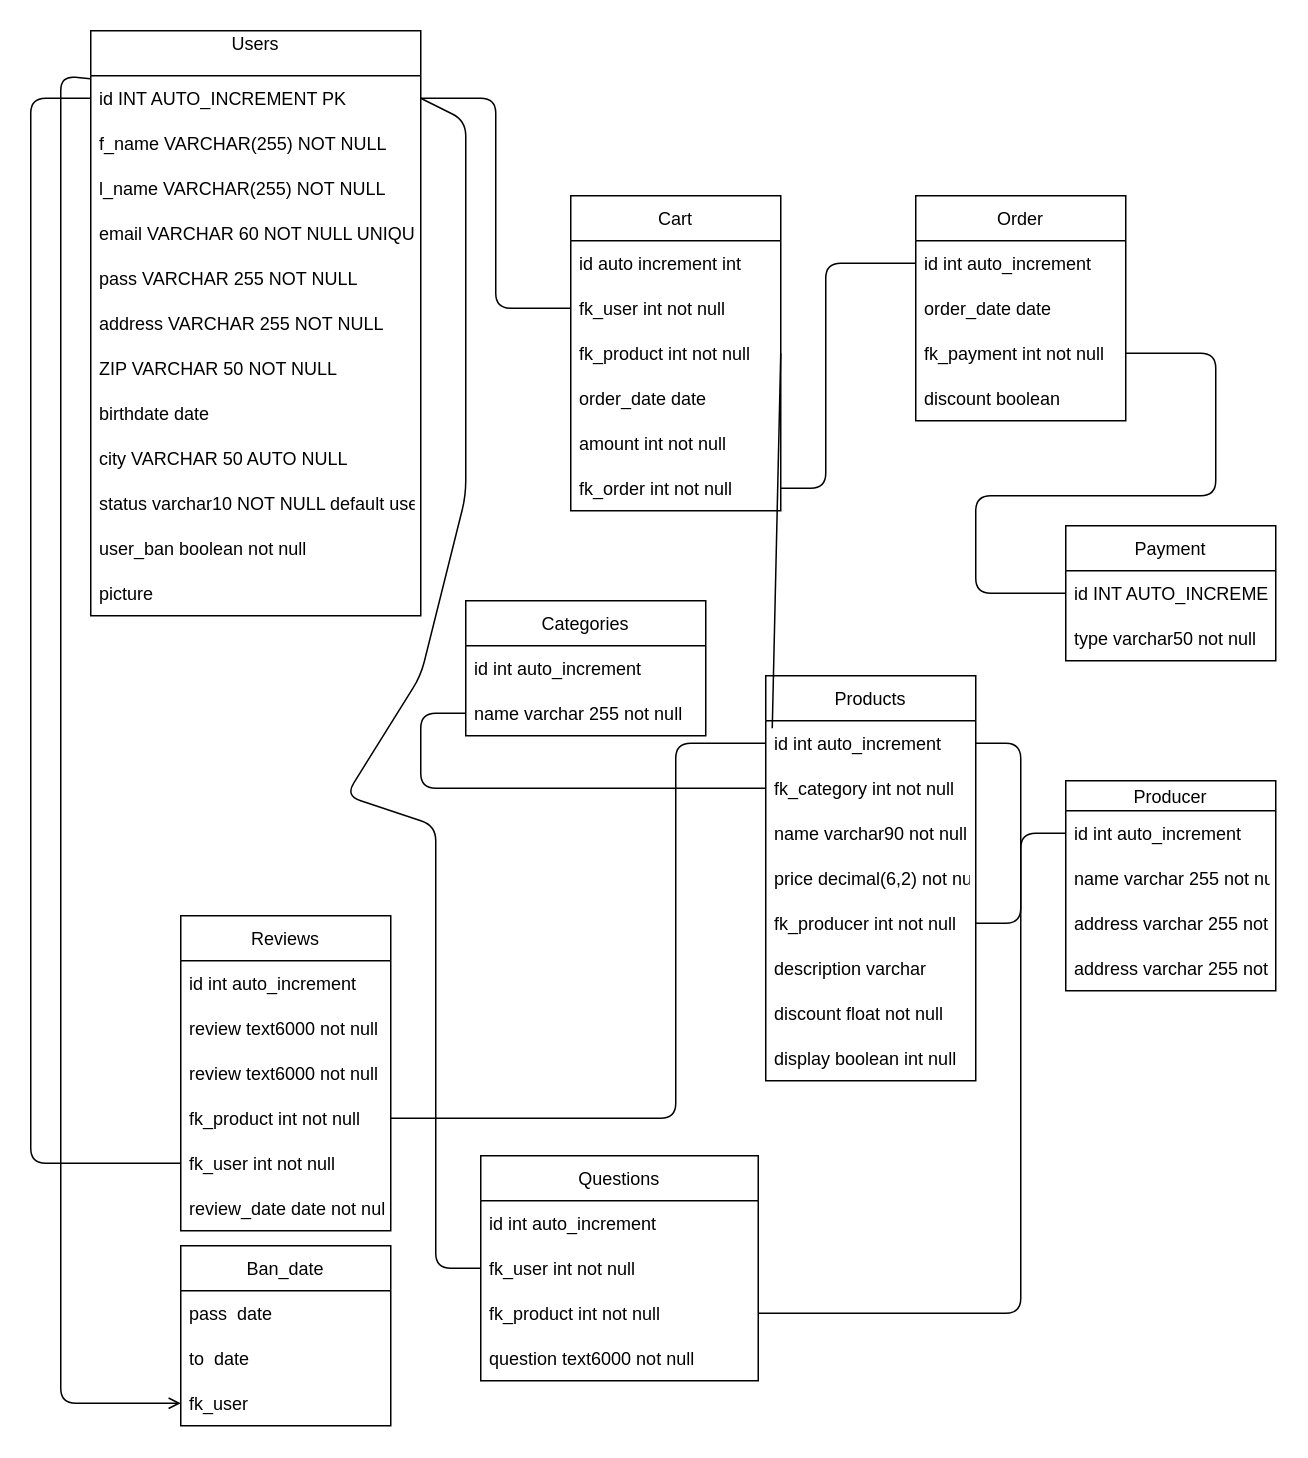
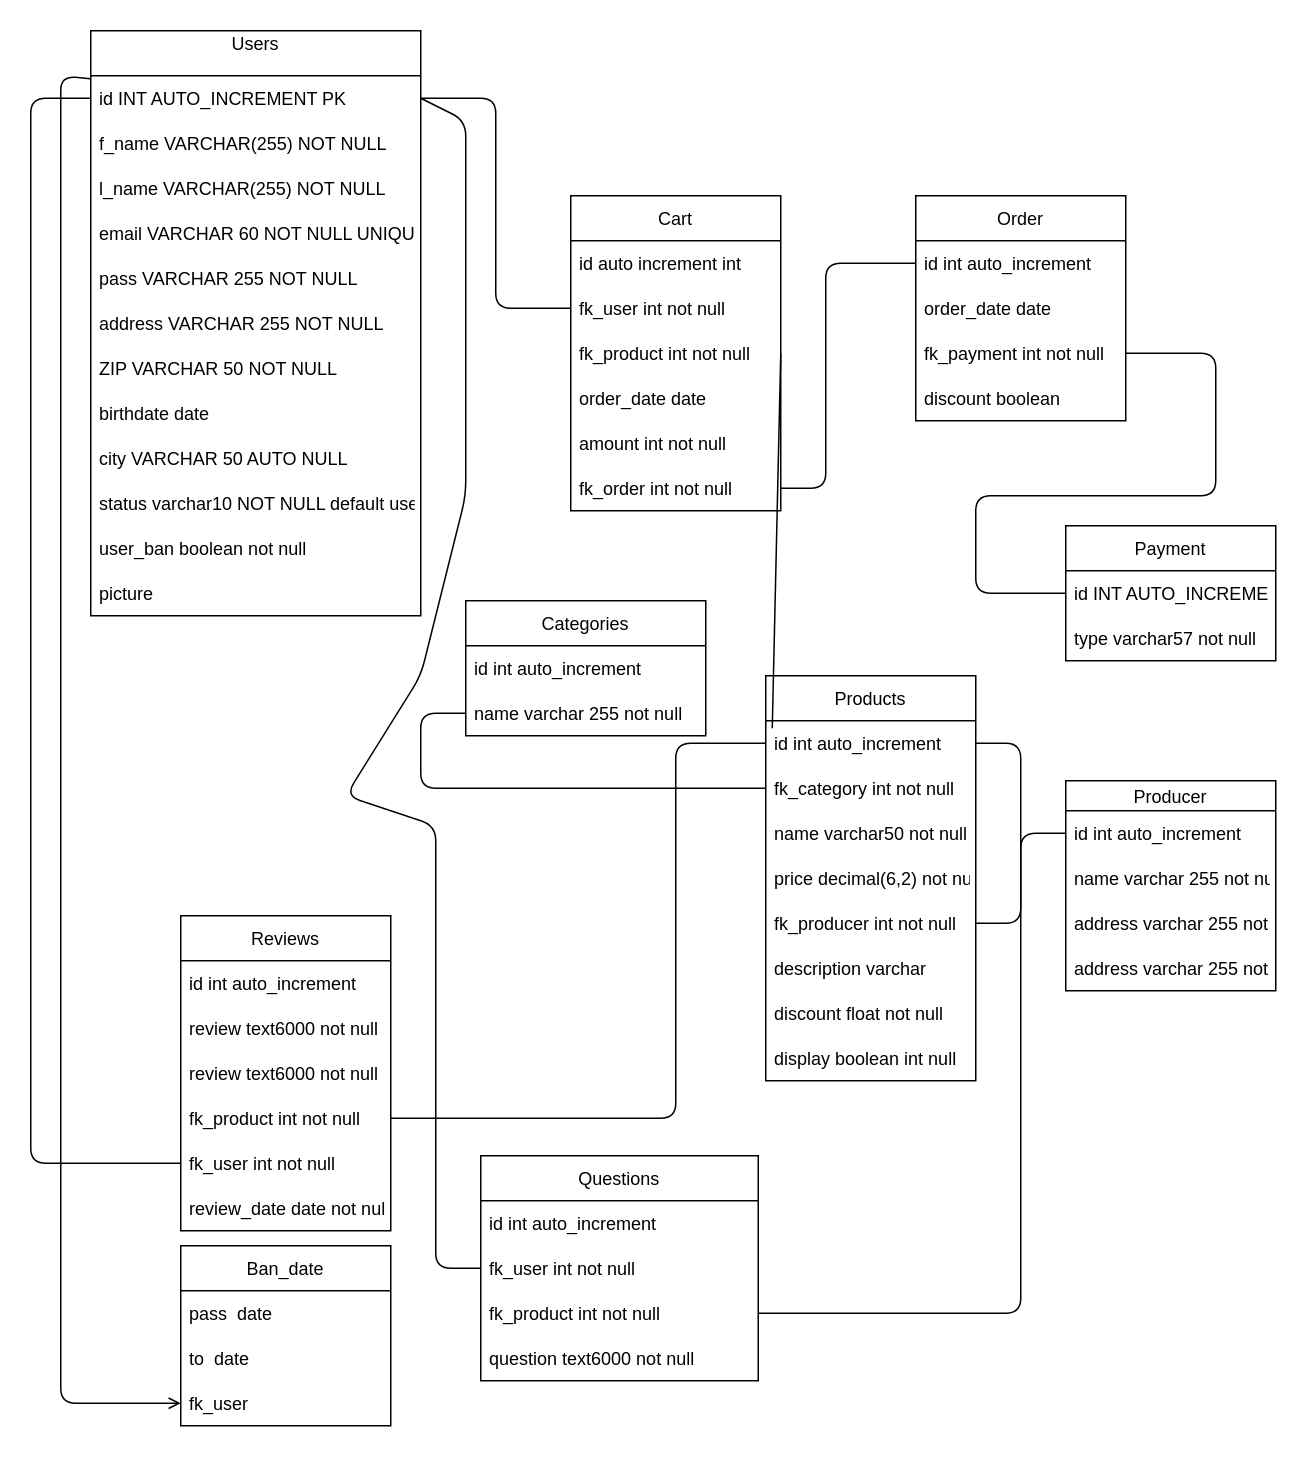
(1178, 639) -> (1178, 639)
(878, 834) -> (878, 834)
